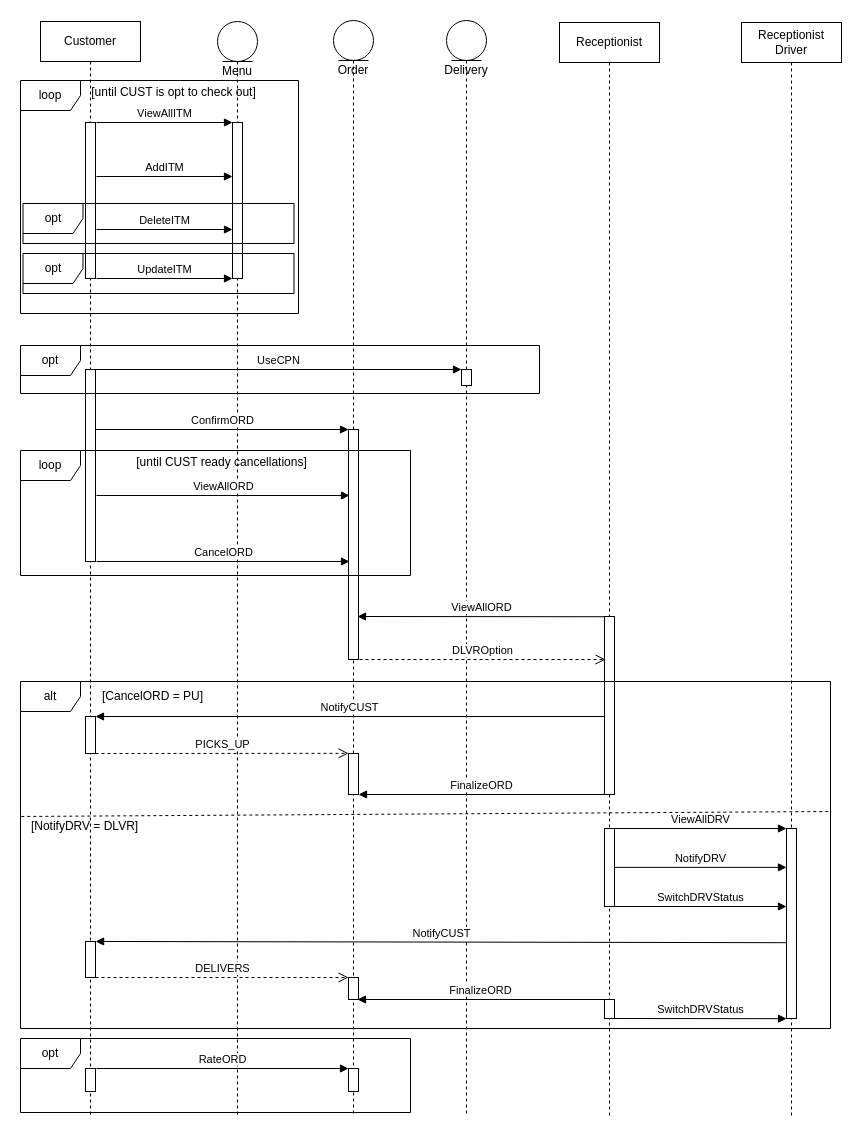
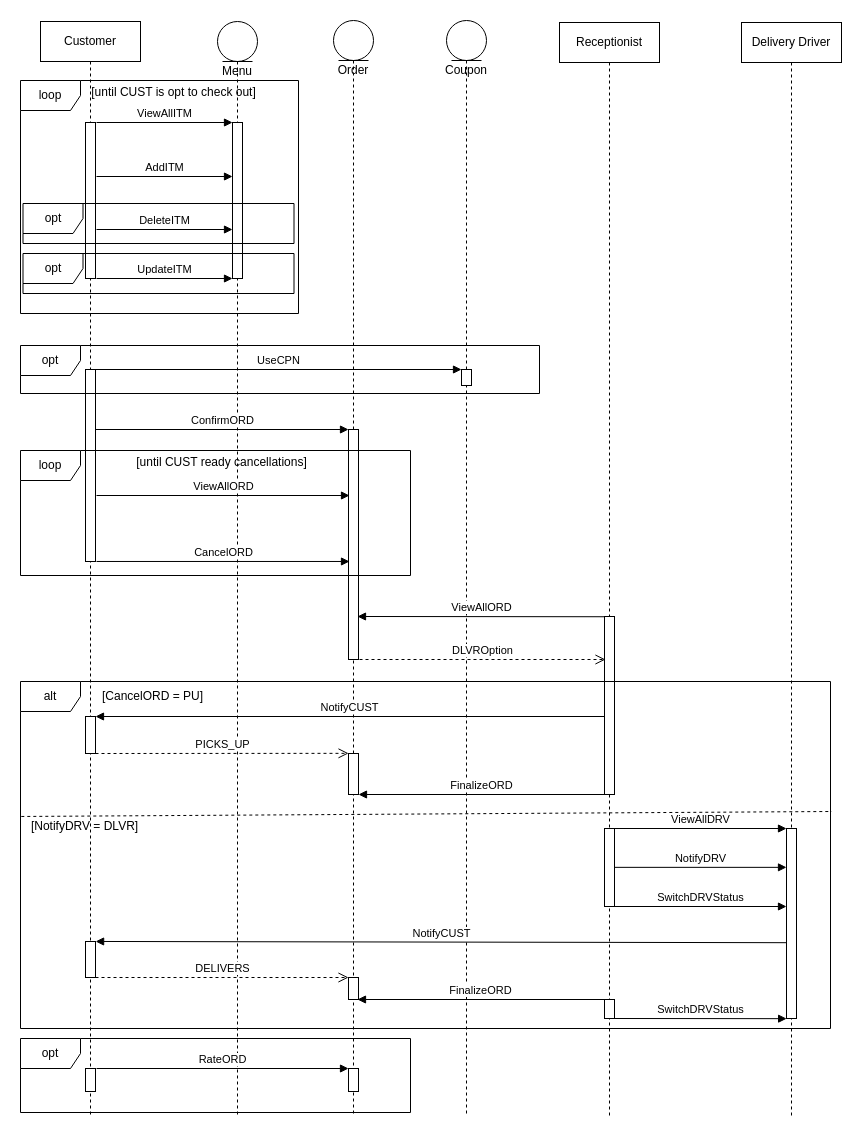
(792, 43) -> (792, 43)
(467, 78) -> (467, 78)
